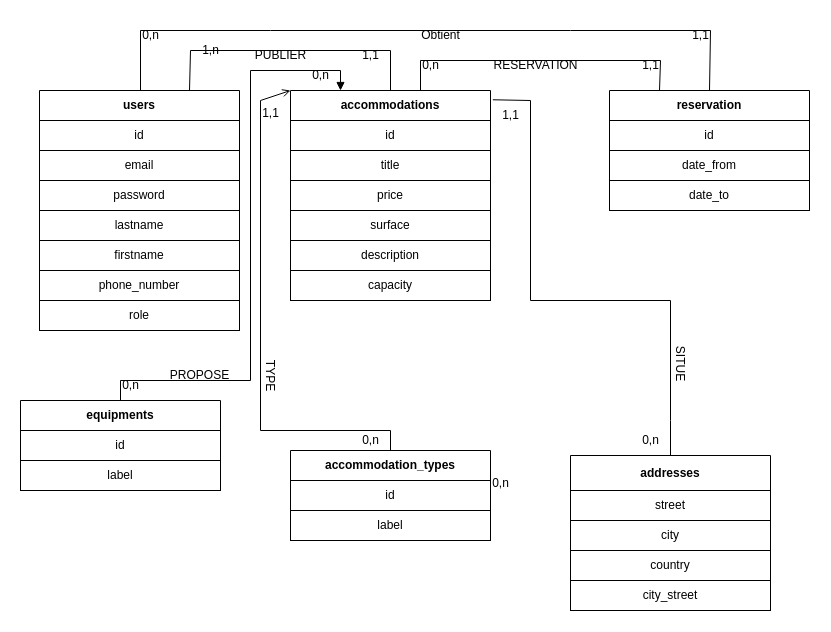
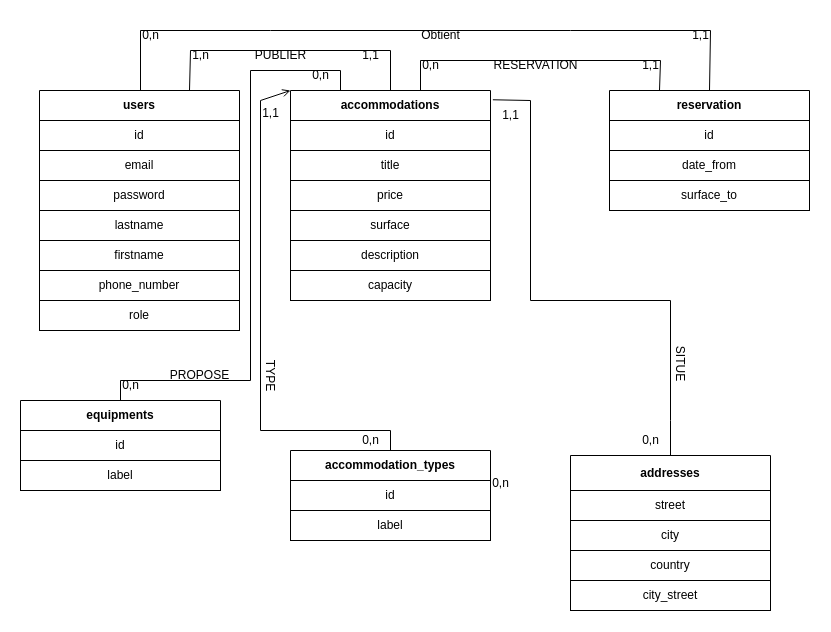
(211, 51) -> (201, 56)
(341, 81) -> (341, 84)
(710, 196) -> (710, 196)
